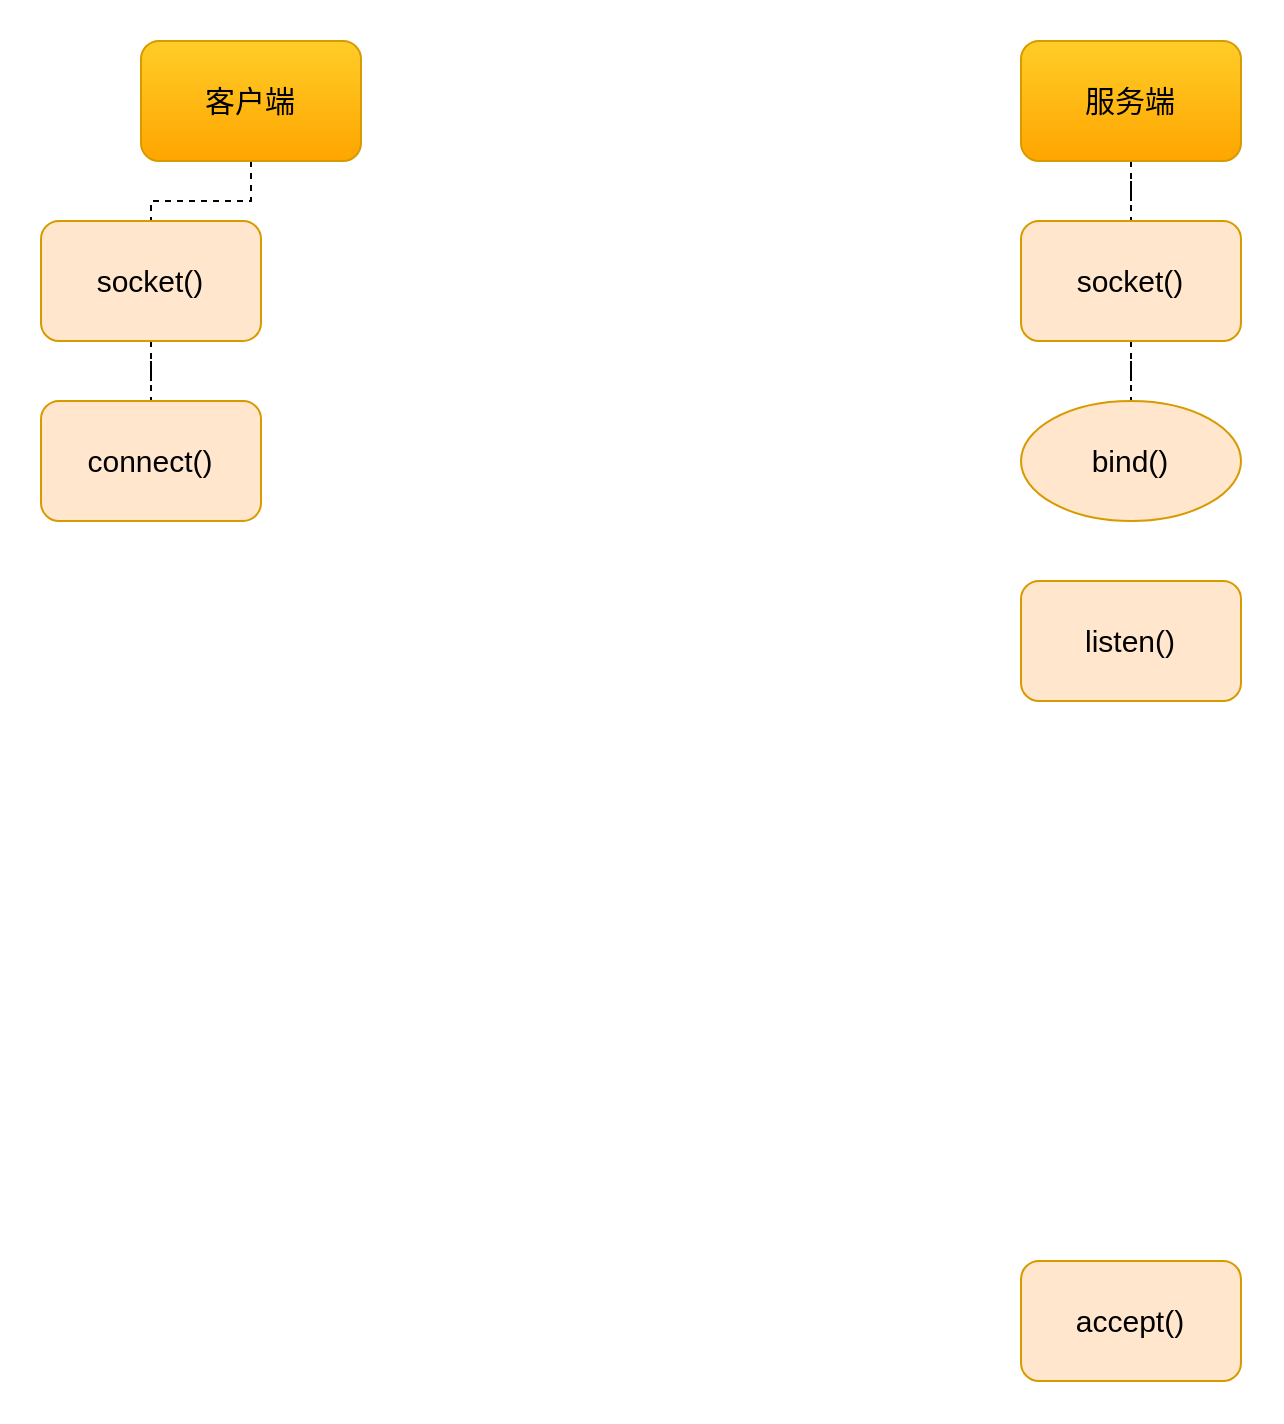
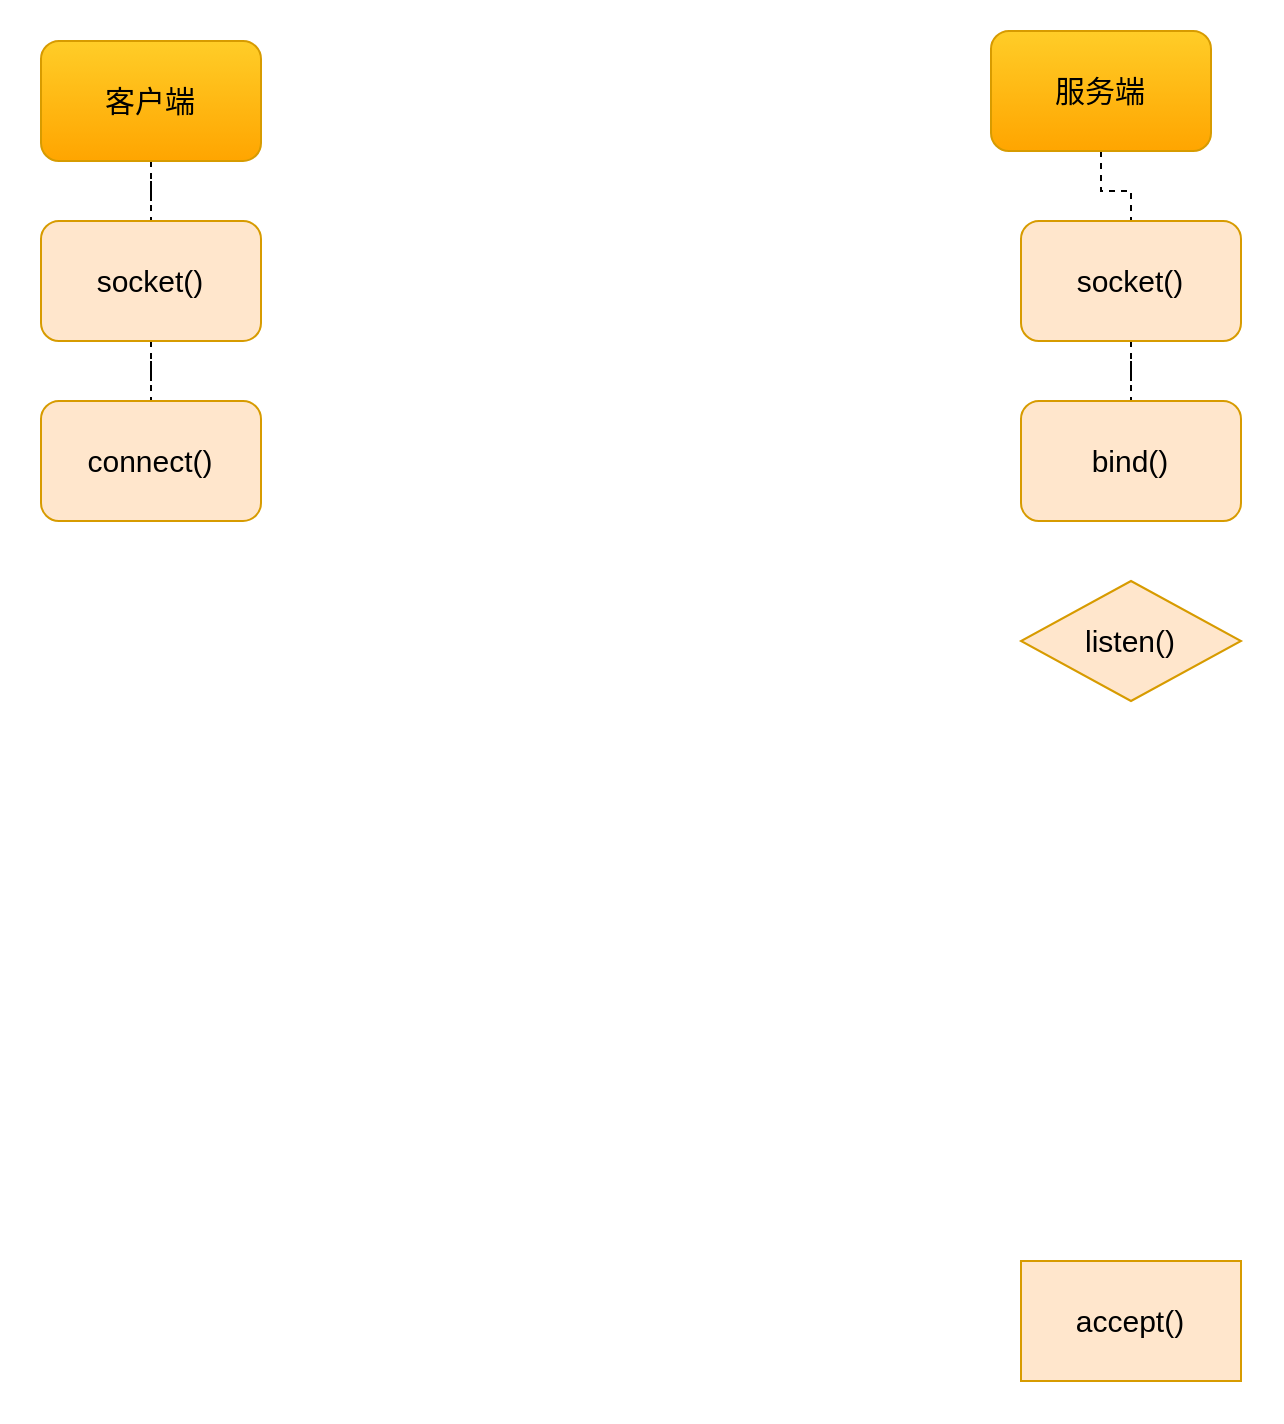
(251, 101) -> (151, 101)
(1131, 101) -> (1101, 91)
(1131, 461) -> (1131, 461)
(1131, 641) -> (1131, 641)
(1131, 1321) -> (1131, 1321)
